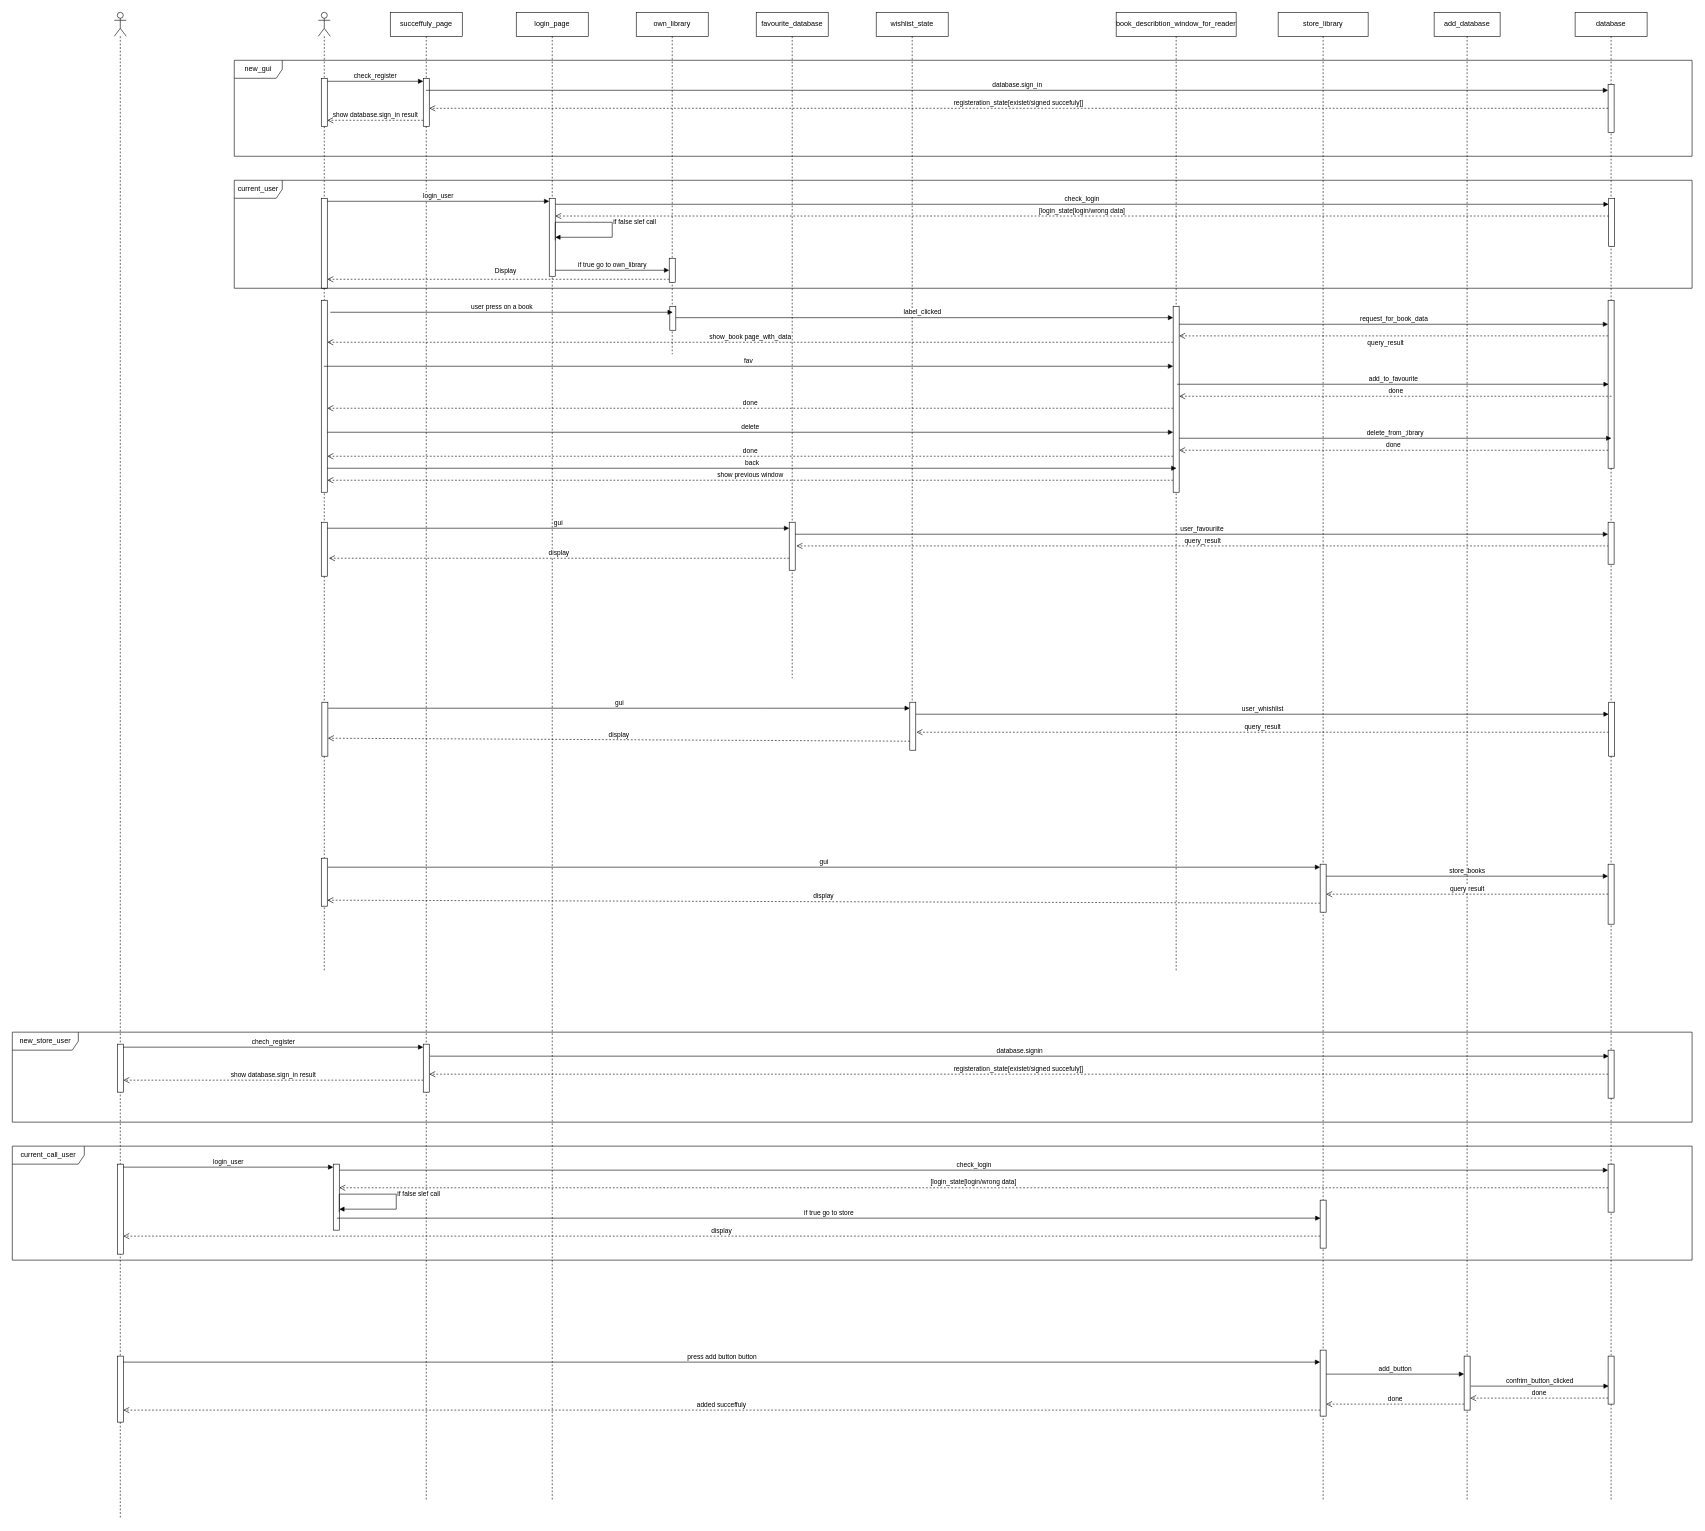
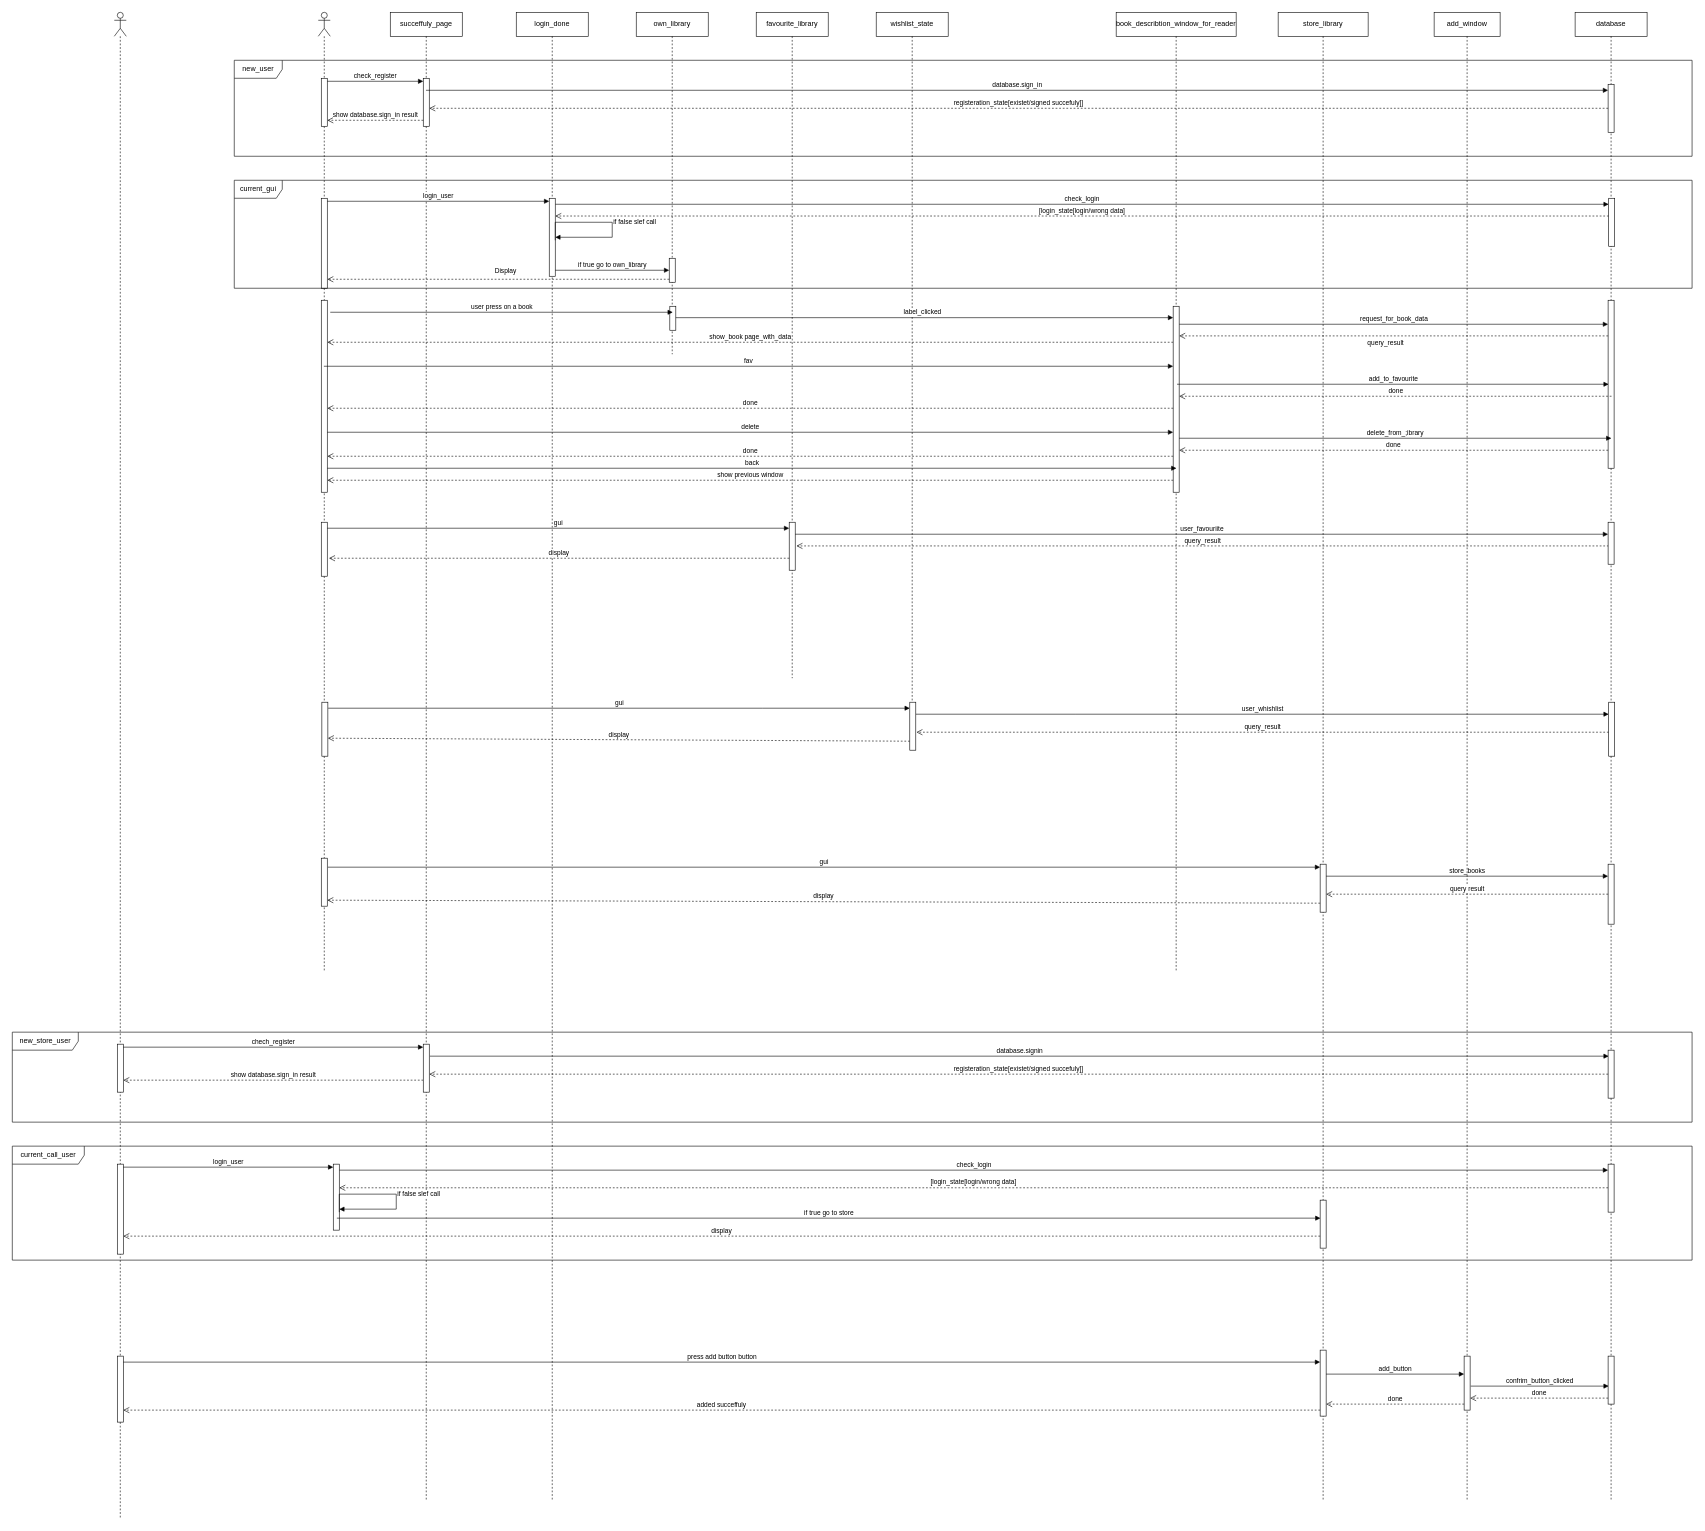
(552, 24) -> (552, 24)
(792, 24) -> (792, 24)
(1467, 24) -> (1467, 24)
(258, 69) -> (258, 69)
(258, 189) -> (258, 189)
